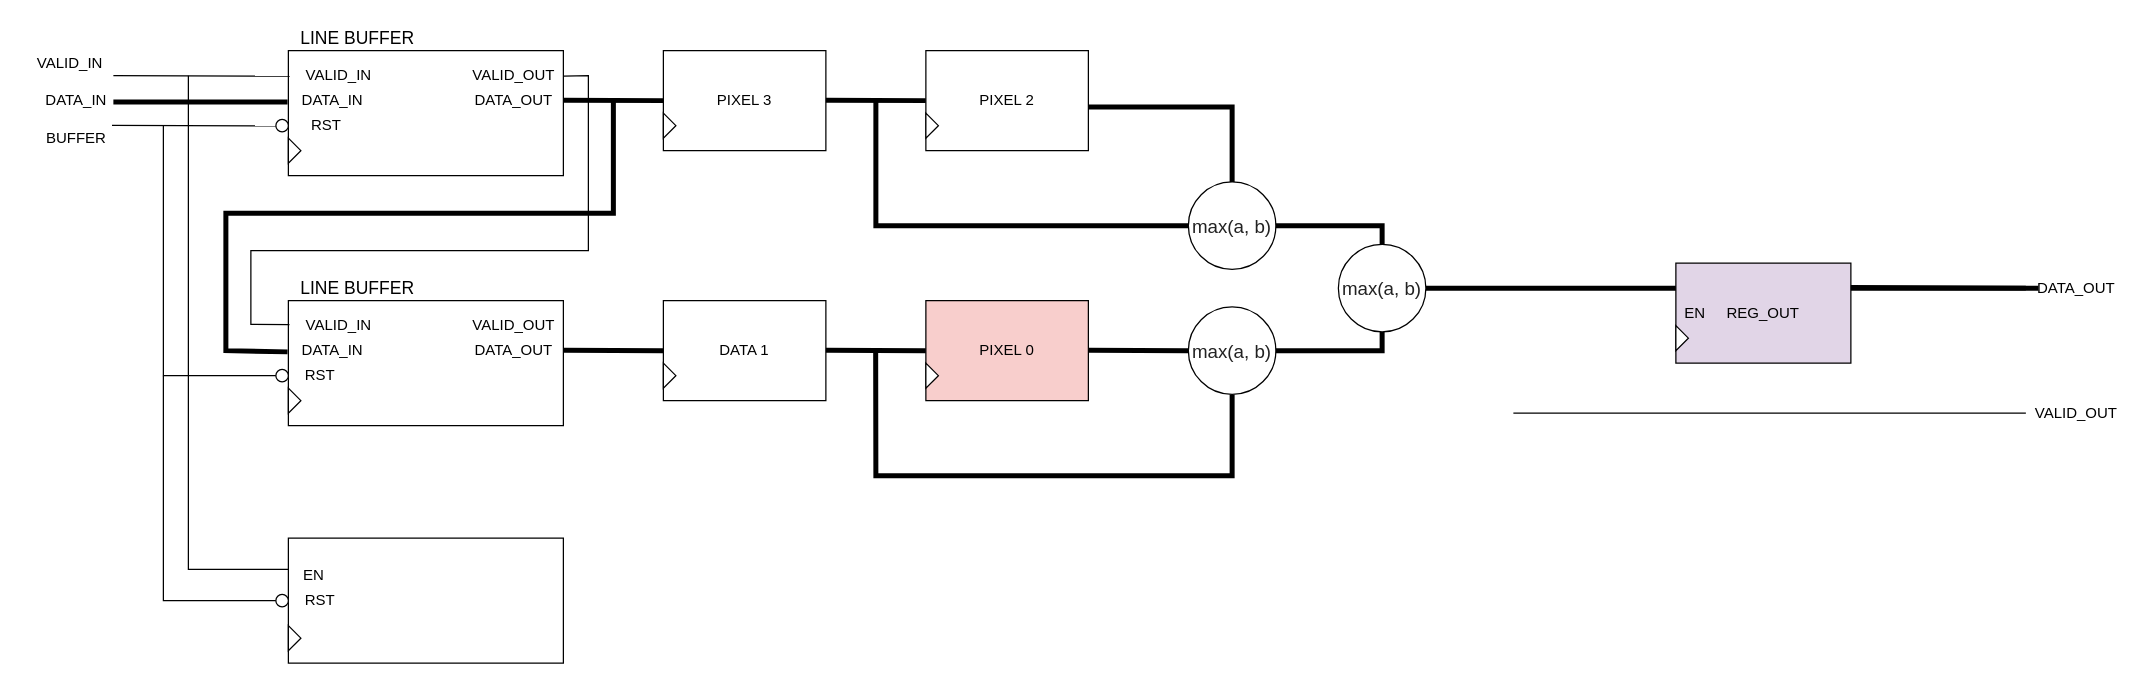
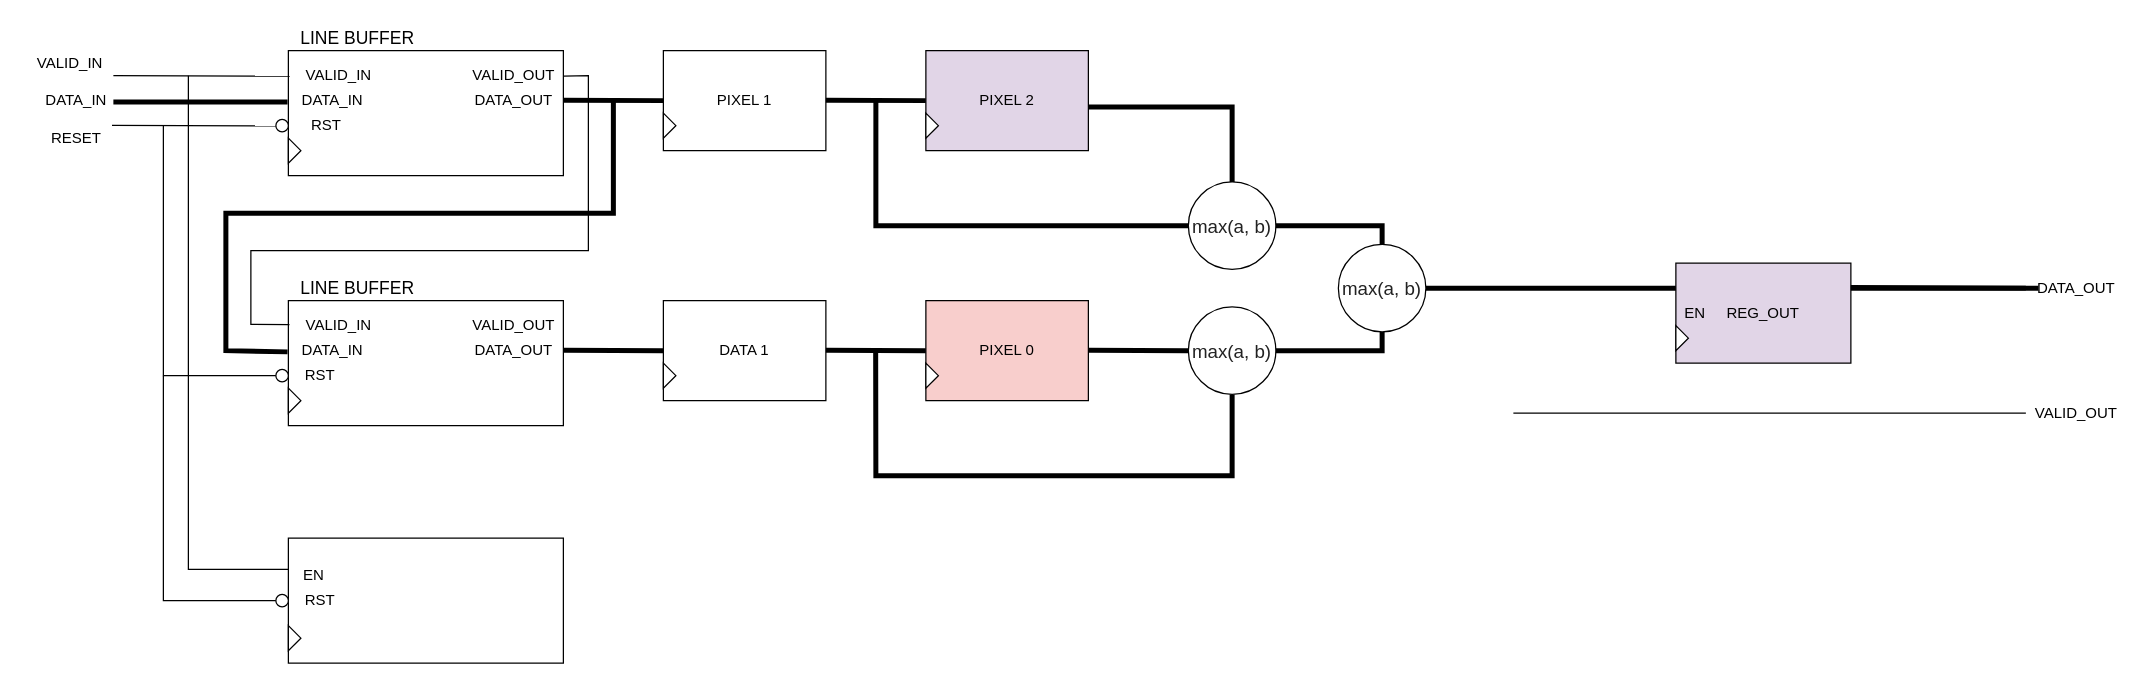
(744, 101) -> (744, 101)
(1007, 101) -> (1007, 101)
(76, 138) -> (76, 138)
